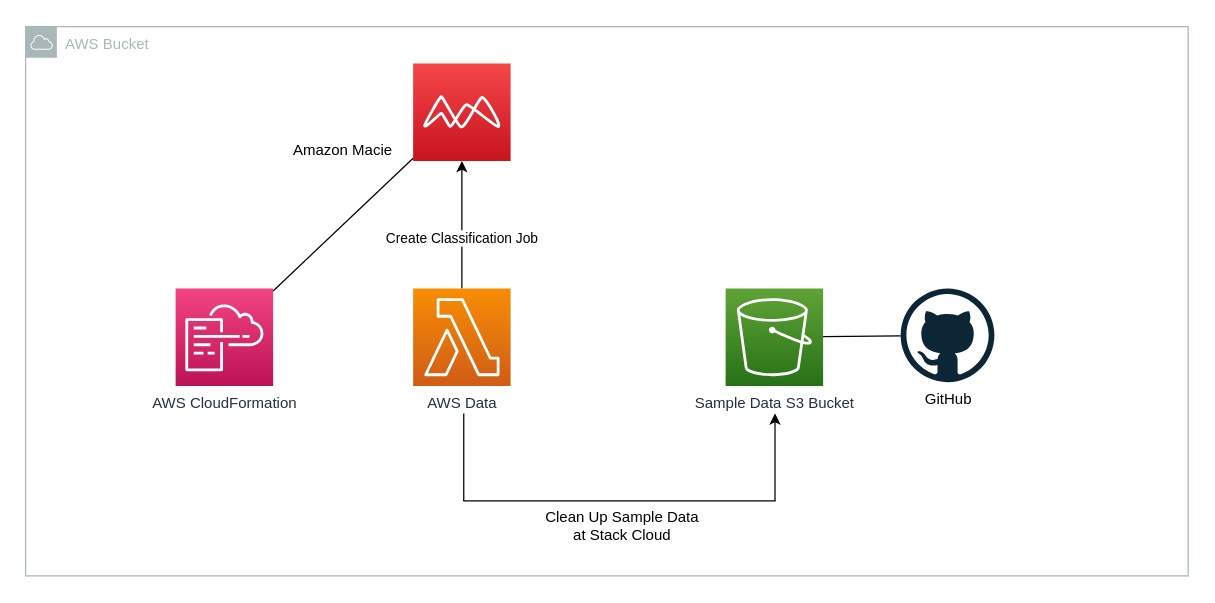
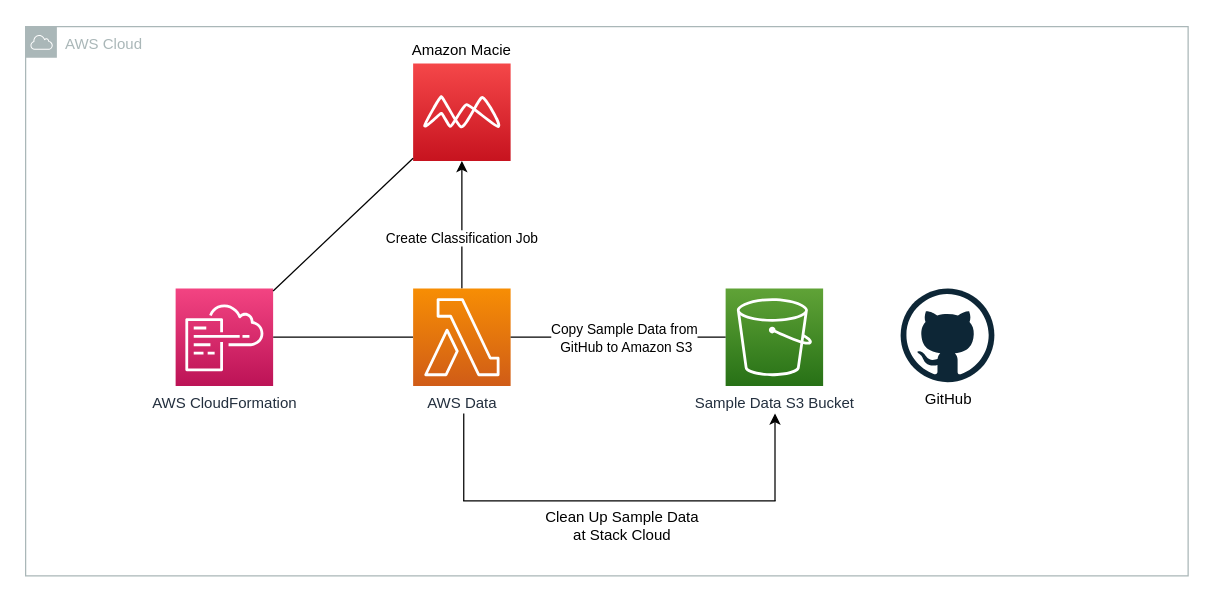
(106, 45) -> (100, 45)
(343, 151) -> (462, 51)
(862, 336) -> none
none -> (343, 337)
none -> (532, 337)
